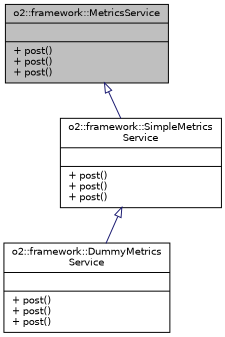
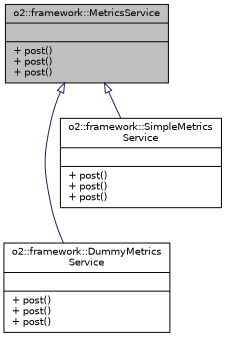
(112, 230) -> (45, 168)
